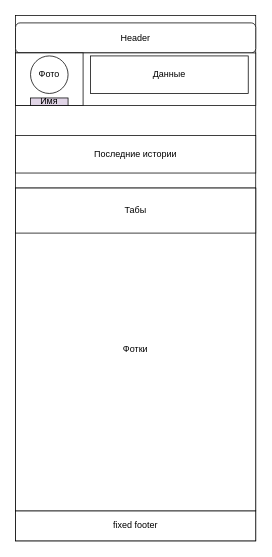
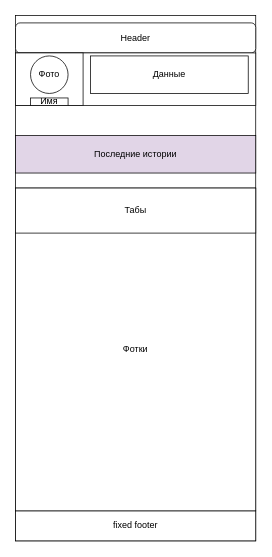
(49, 102) -> (49, 102)
(135, 154) -> (135, 154)
